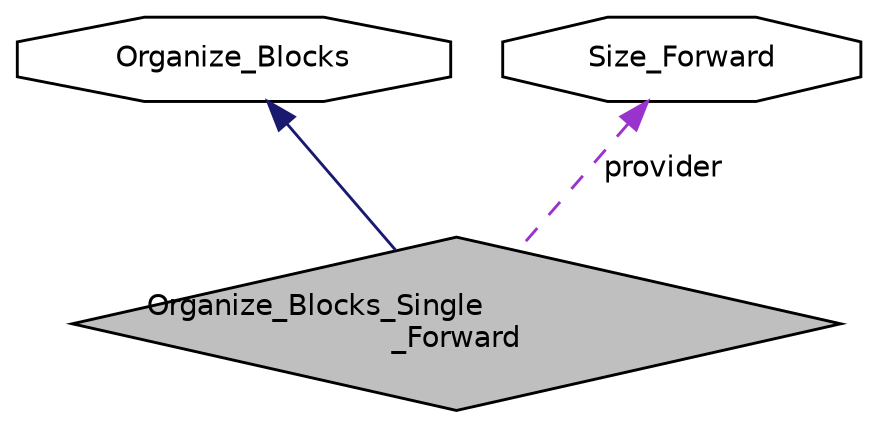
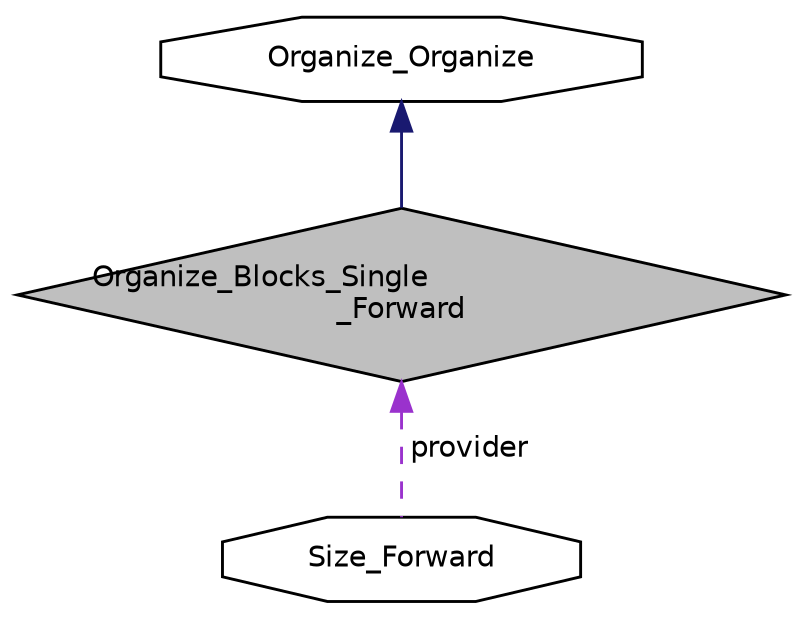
(234, 59) -> (402, 59)
(573, 187) -> (402, 465)
